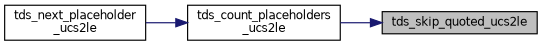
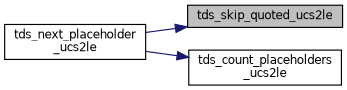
(355, 23) -> (161, 30)
